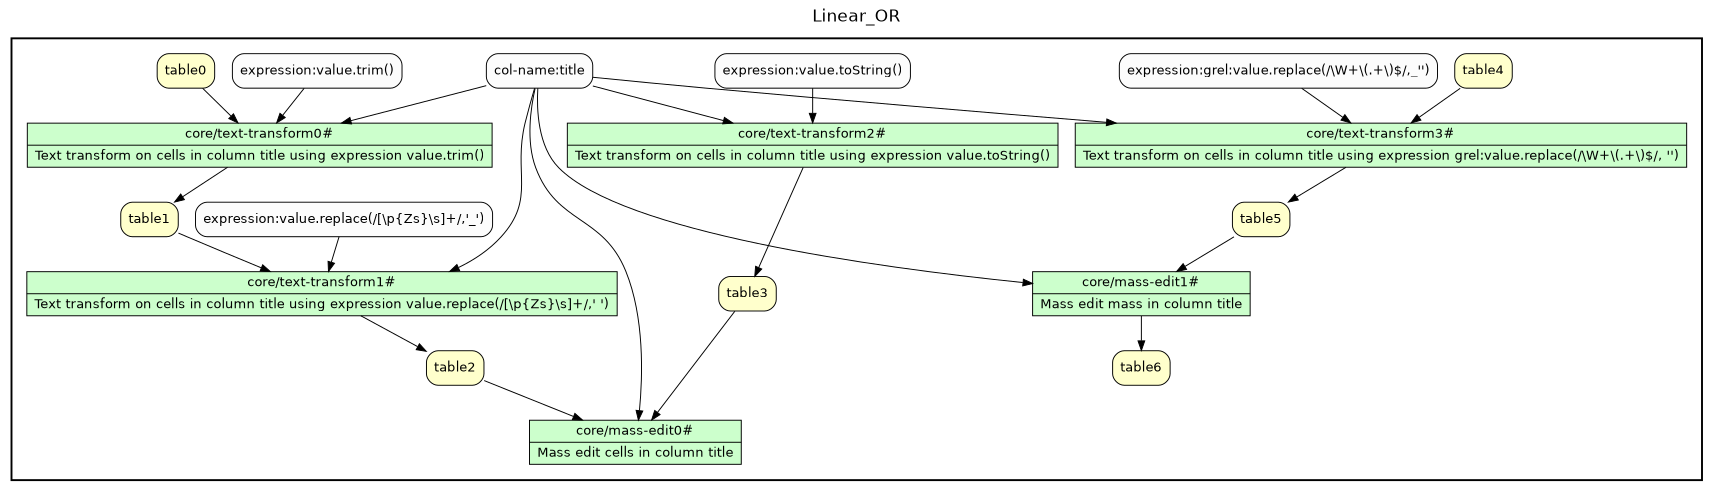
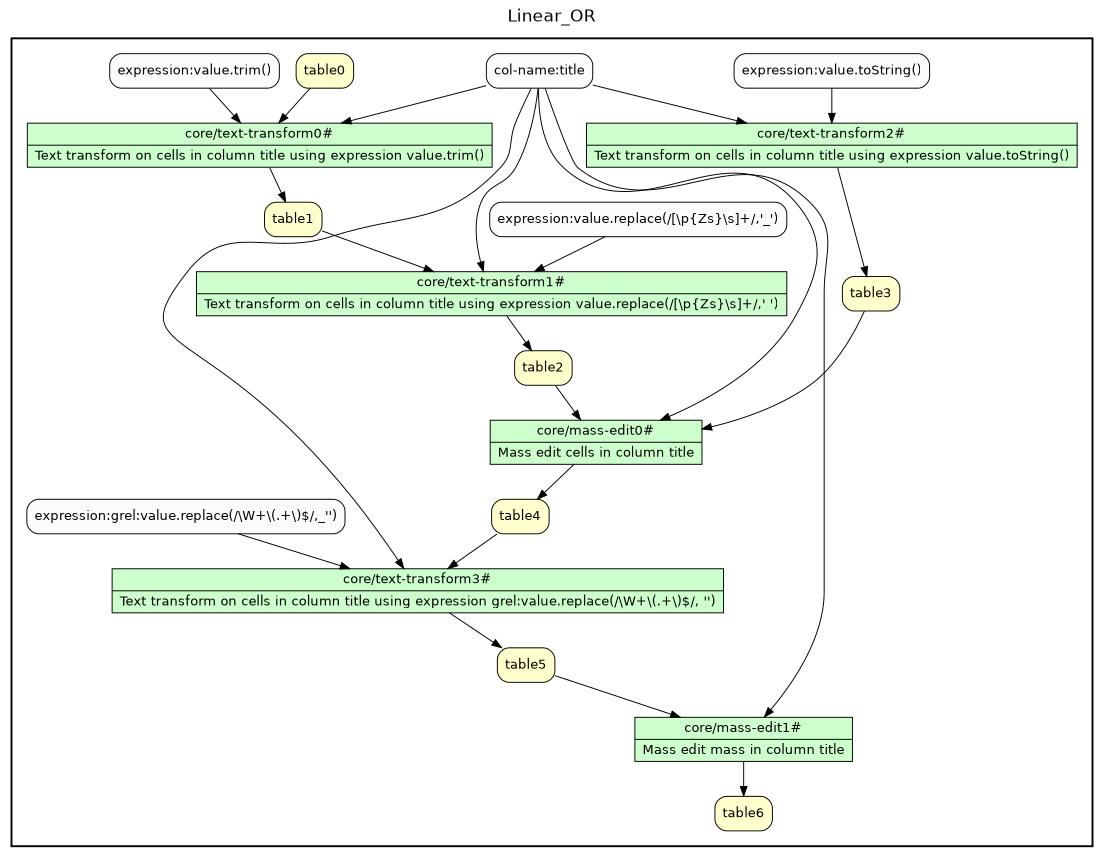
none -> (559, 478)
